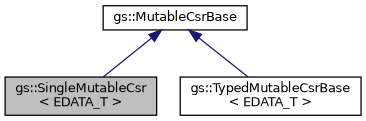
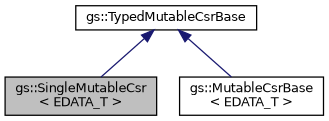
(175, 18) -> (166, 18)
(271, 96) -> (252, 96)
